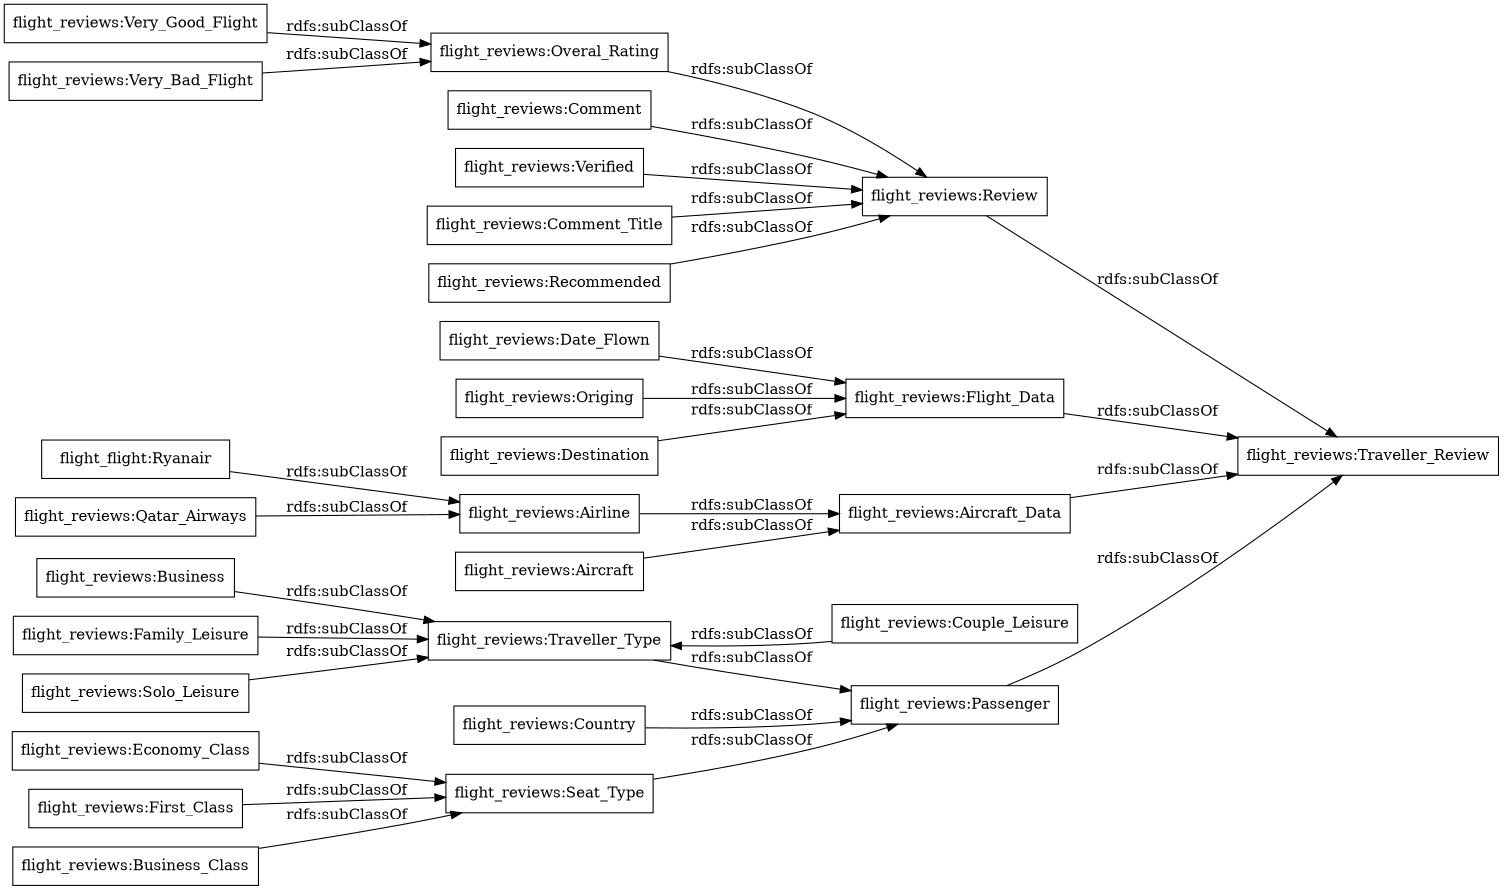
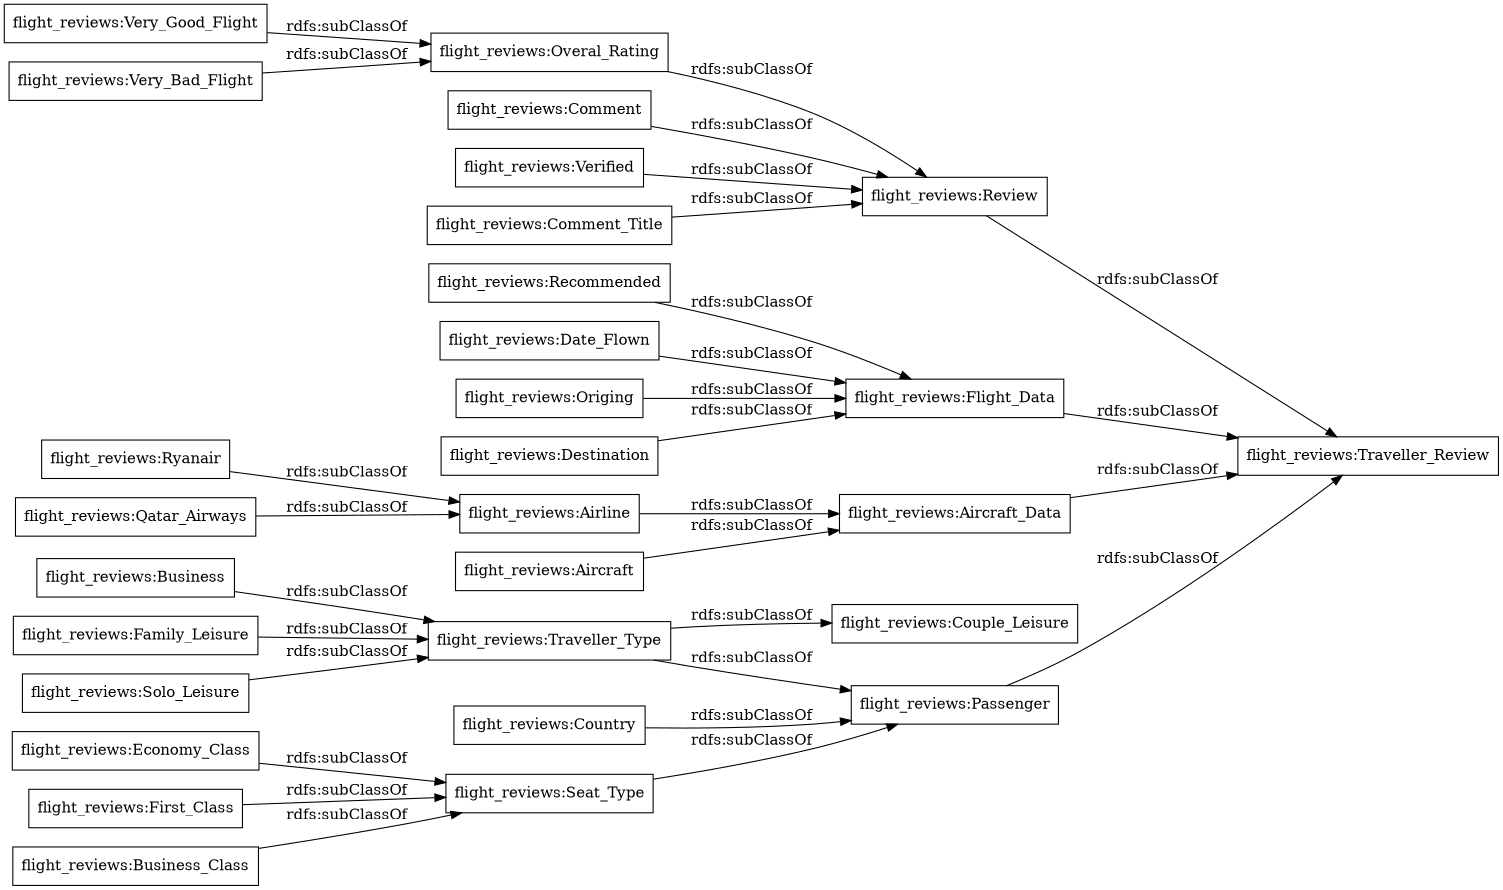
(776, 244) -> (780, 332)
(136, 459) -> (136, 459)
(757, 645) -> (746, 625)
